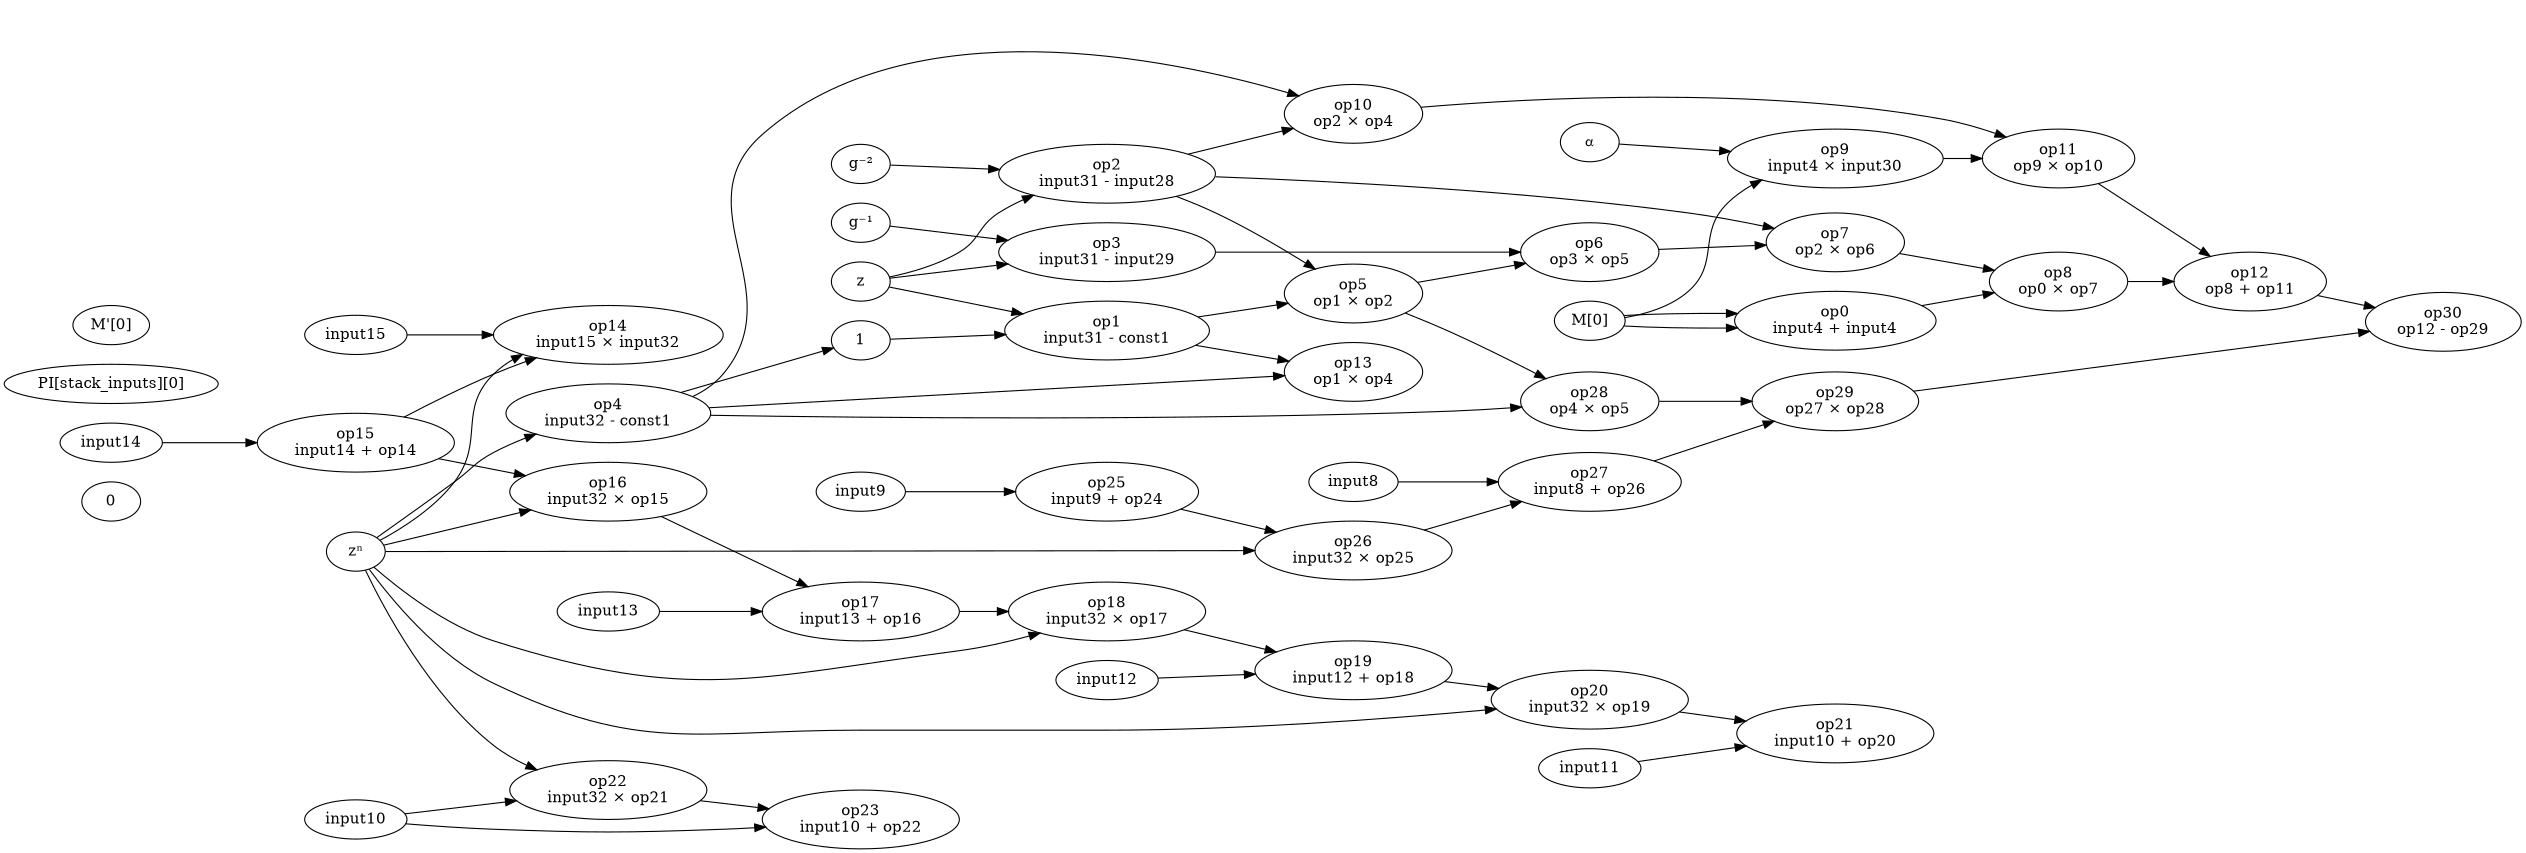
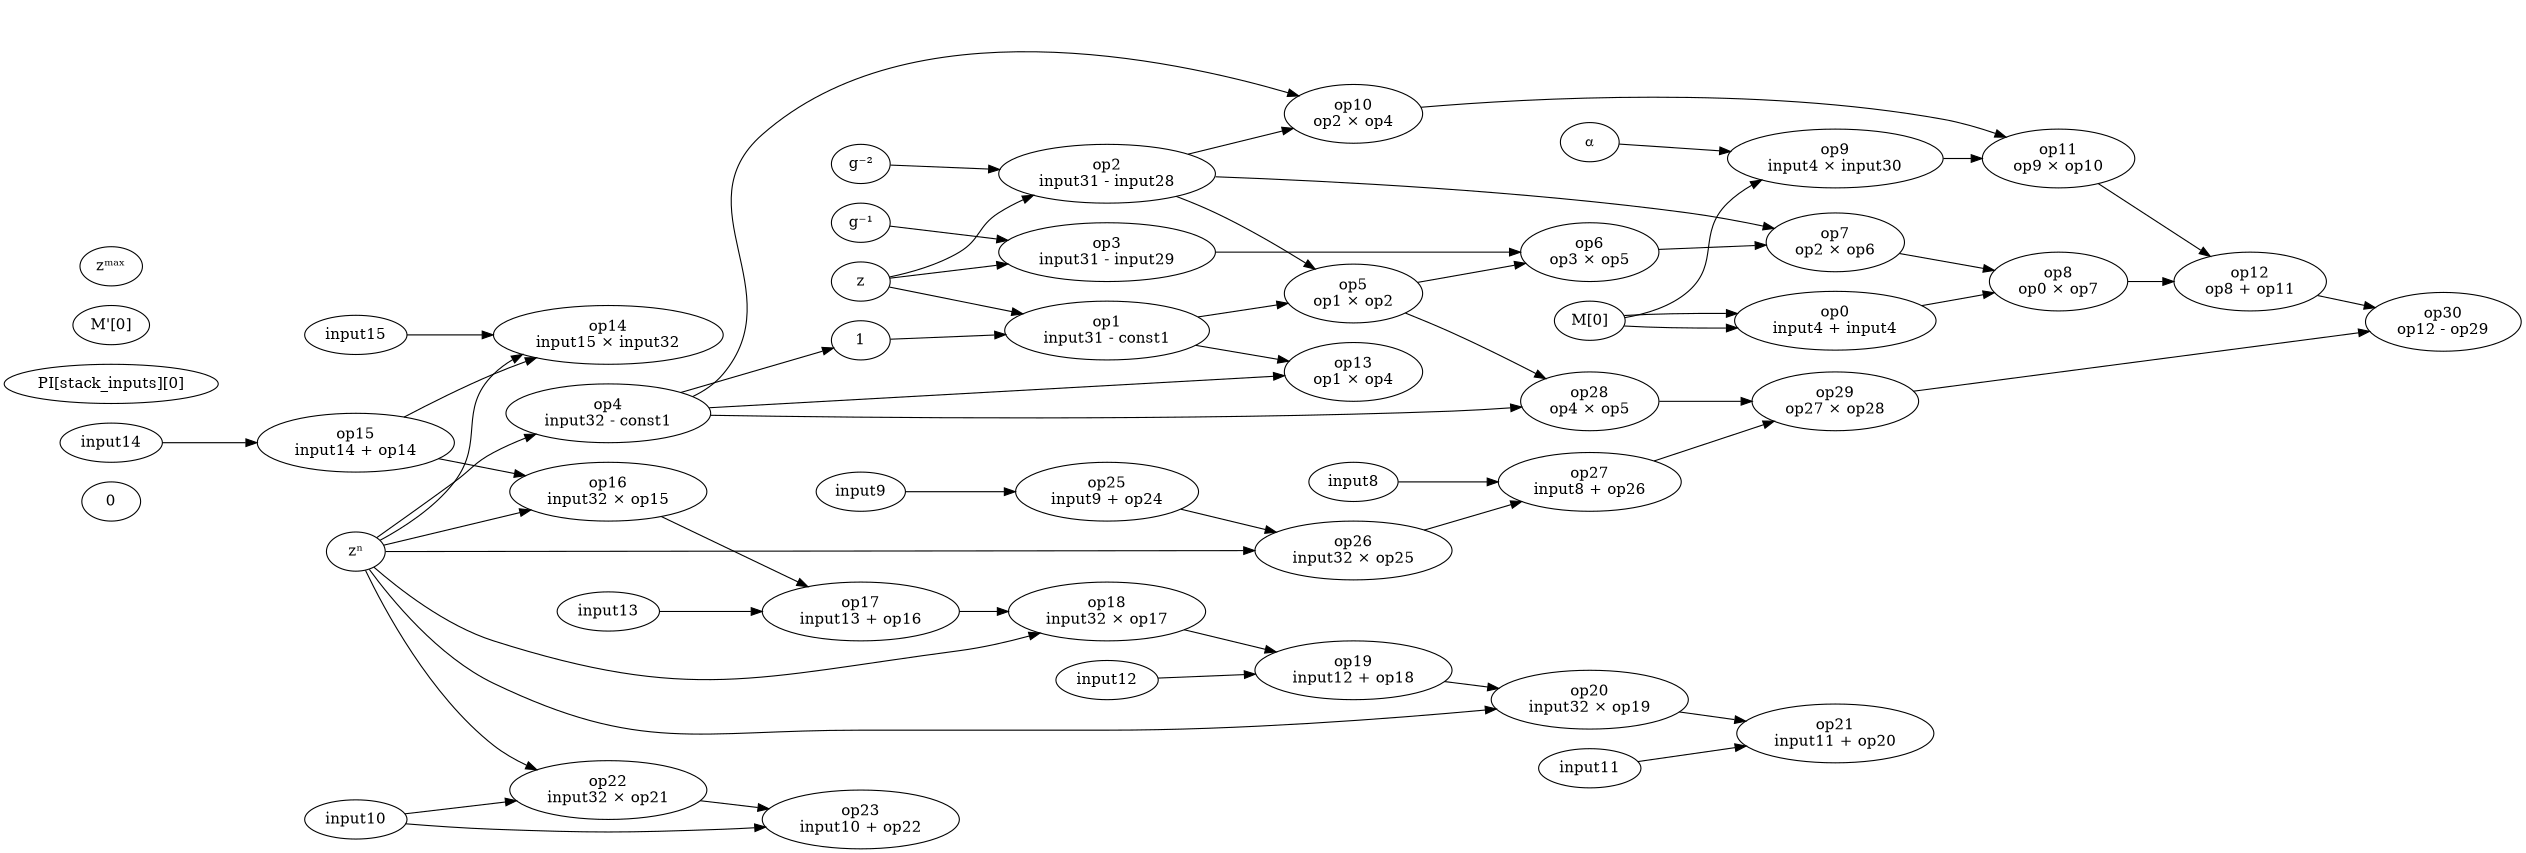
none -> (111, 266)
(1835, 733) -> (1835, 733)
